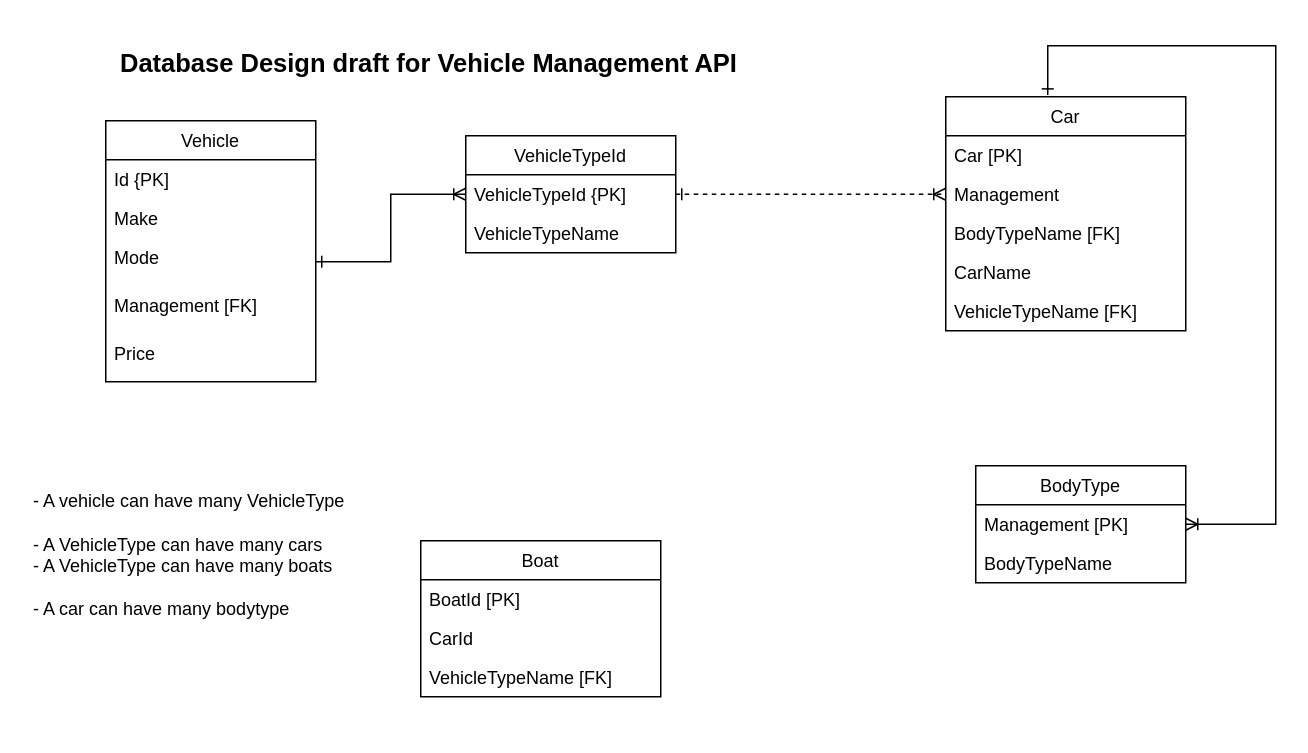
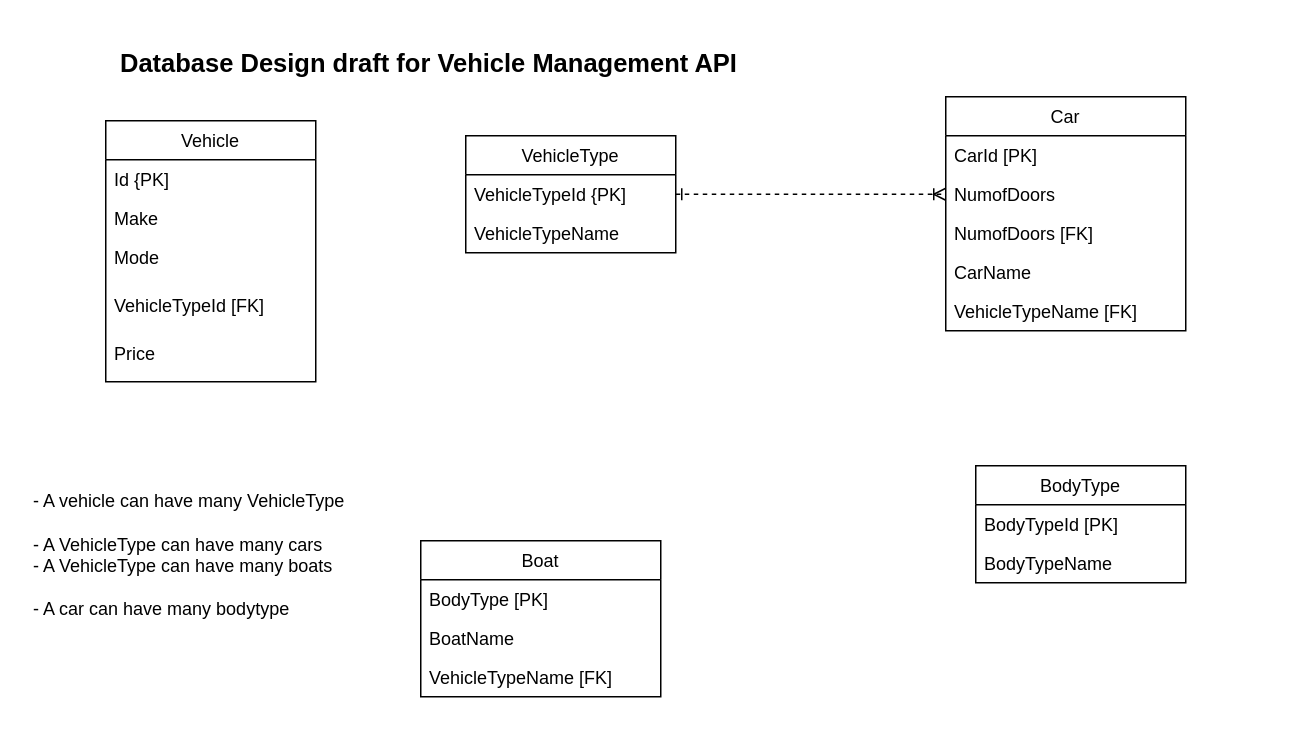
(570, 156) -> (570, 156)
(992, 156) -> (1002, 156)
(1276, 192) -> none
(1004, 195) -> (1004, 195)
(391, 229) -> none
(1037, 234) -> (1027, 234)
(187, 306) -> (198, 306)
(1057, 525) -> (1057, 525)
(482, 600) -> (492, 600)
(454, 639) -> (469, 639)
